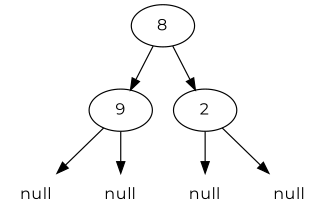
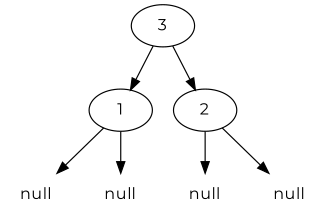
(163, 26) -> (163, 26)
(121, 110) -> (121, 110)
